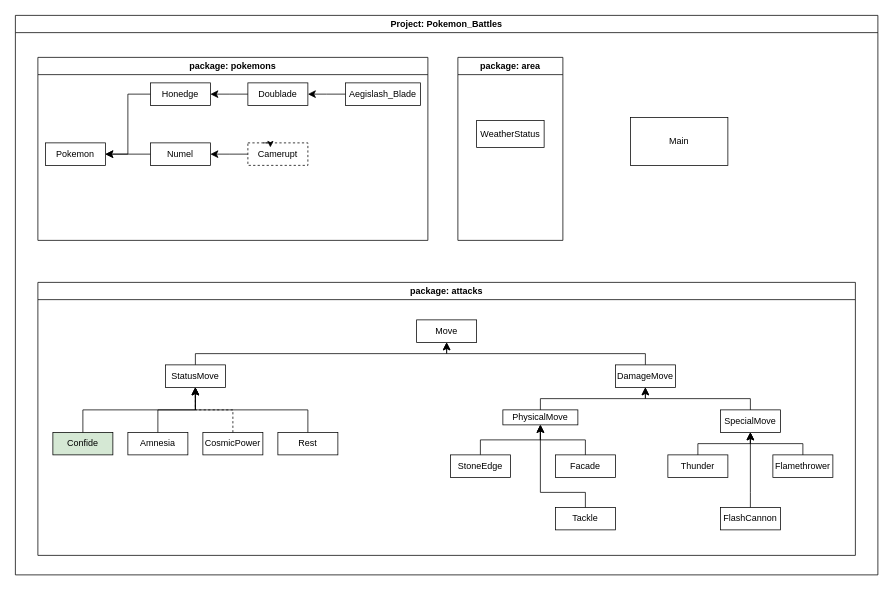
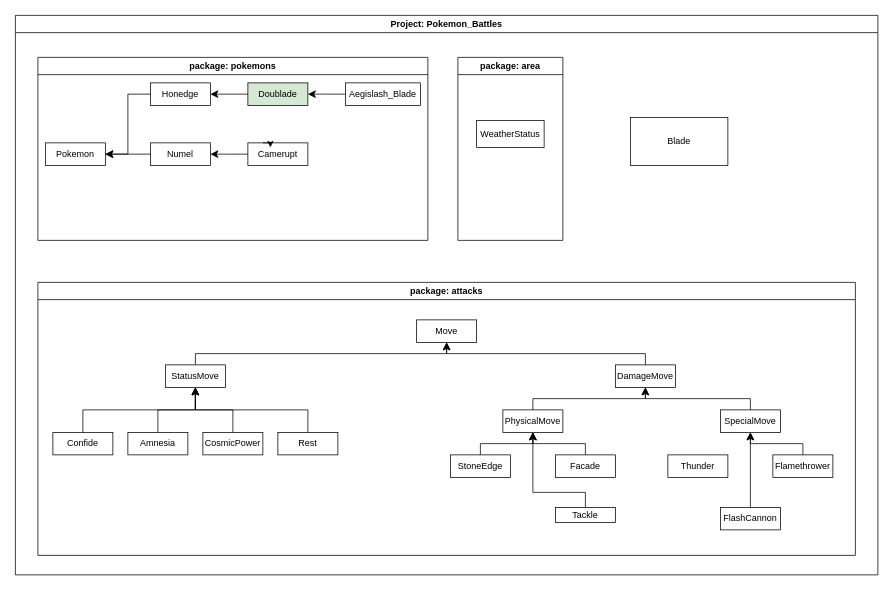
(278, 94) -> (278, 94)
(679, 141) -> (679, 141)
(278, 154) -> (278, 154)
(540, 417) -> (533, 421)
(233, 421) -> (233, 421)
(83, 444) -> (83, 444)
(717, 444) -> none
(585, 519) -> (585, 515)
